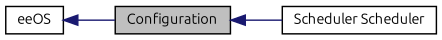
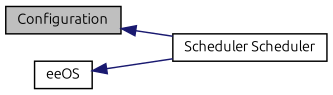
(96, 20) -> (140, 64)
